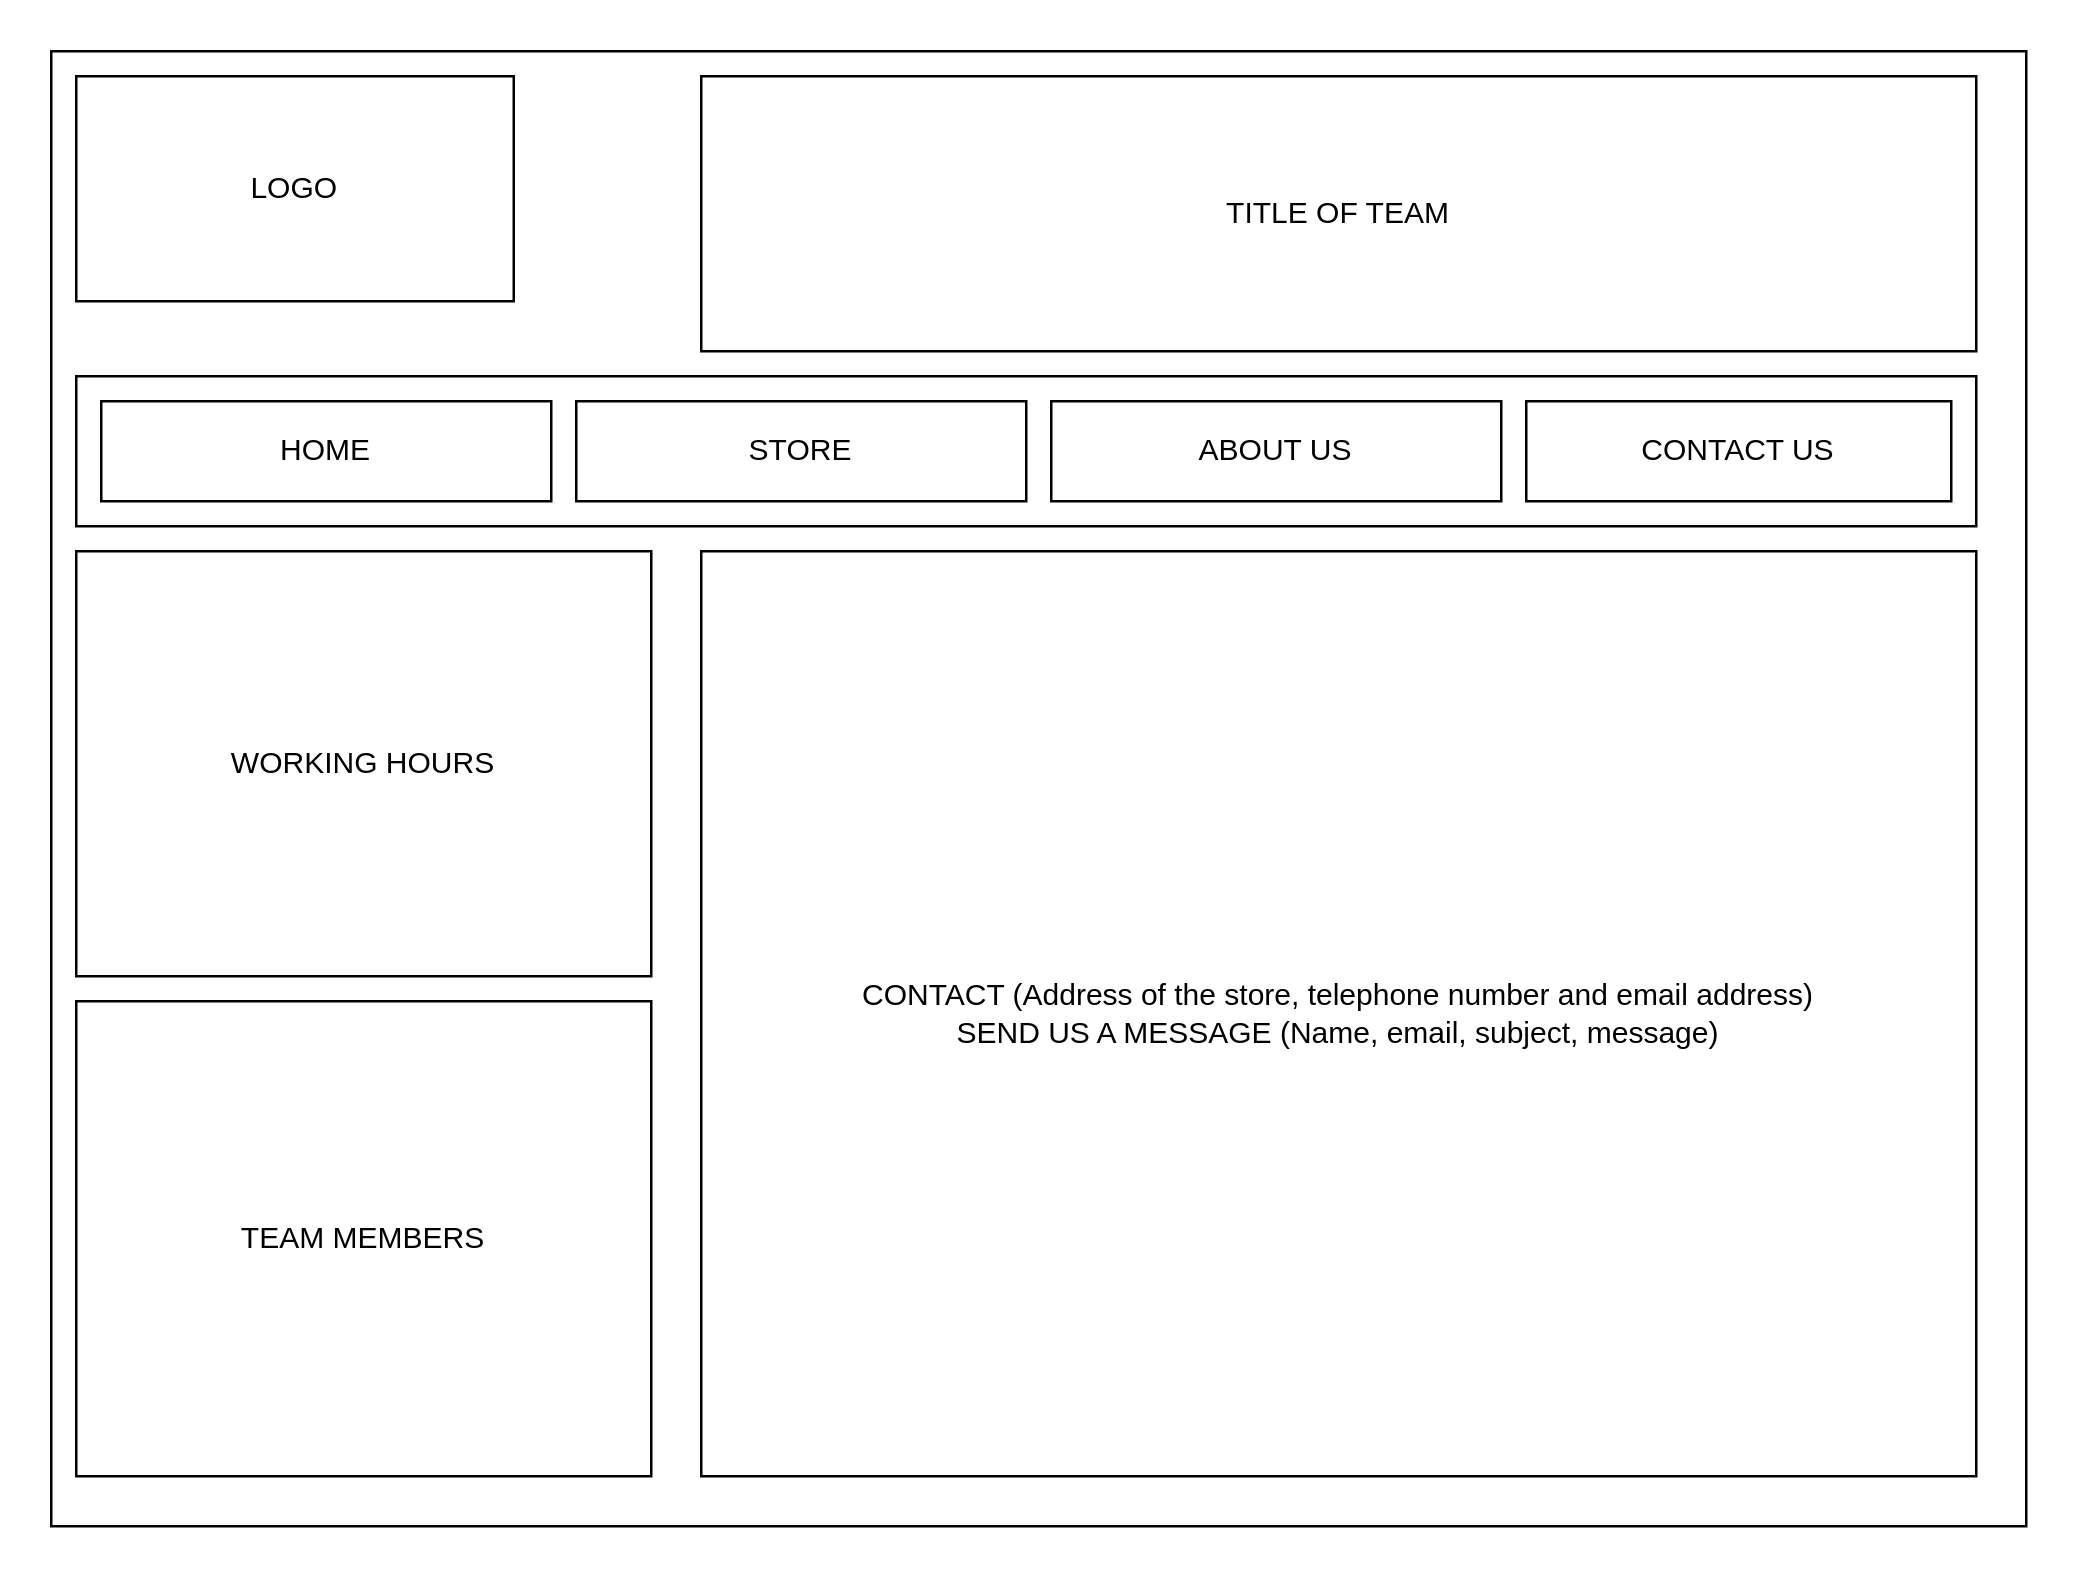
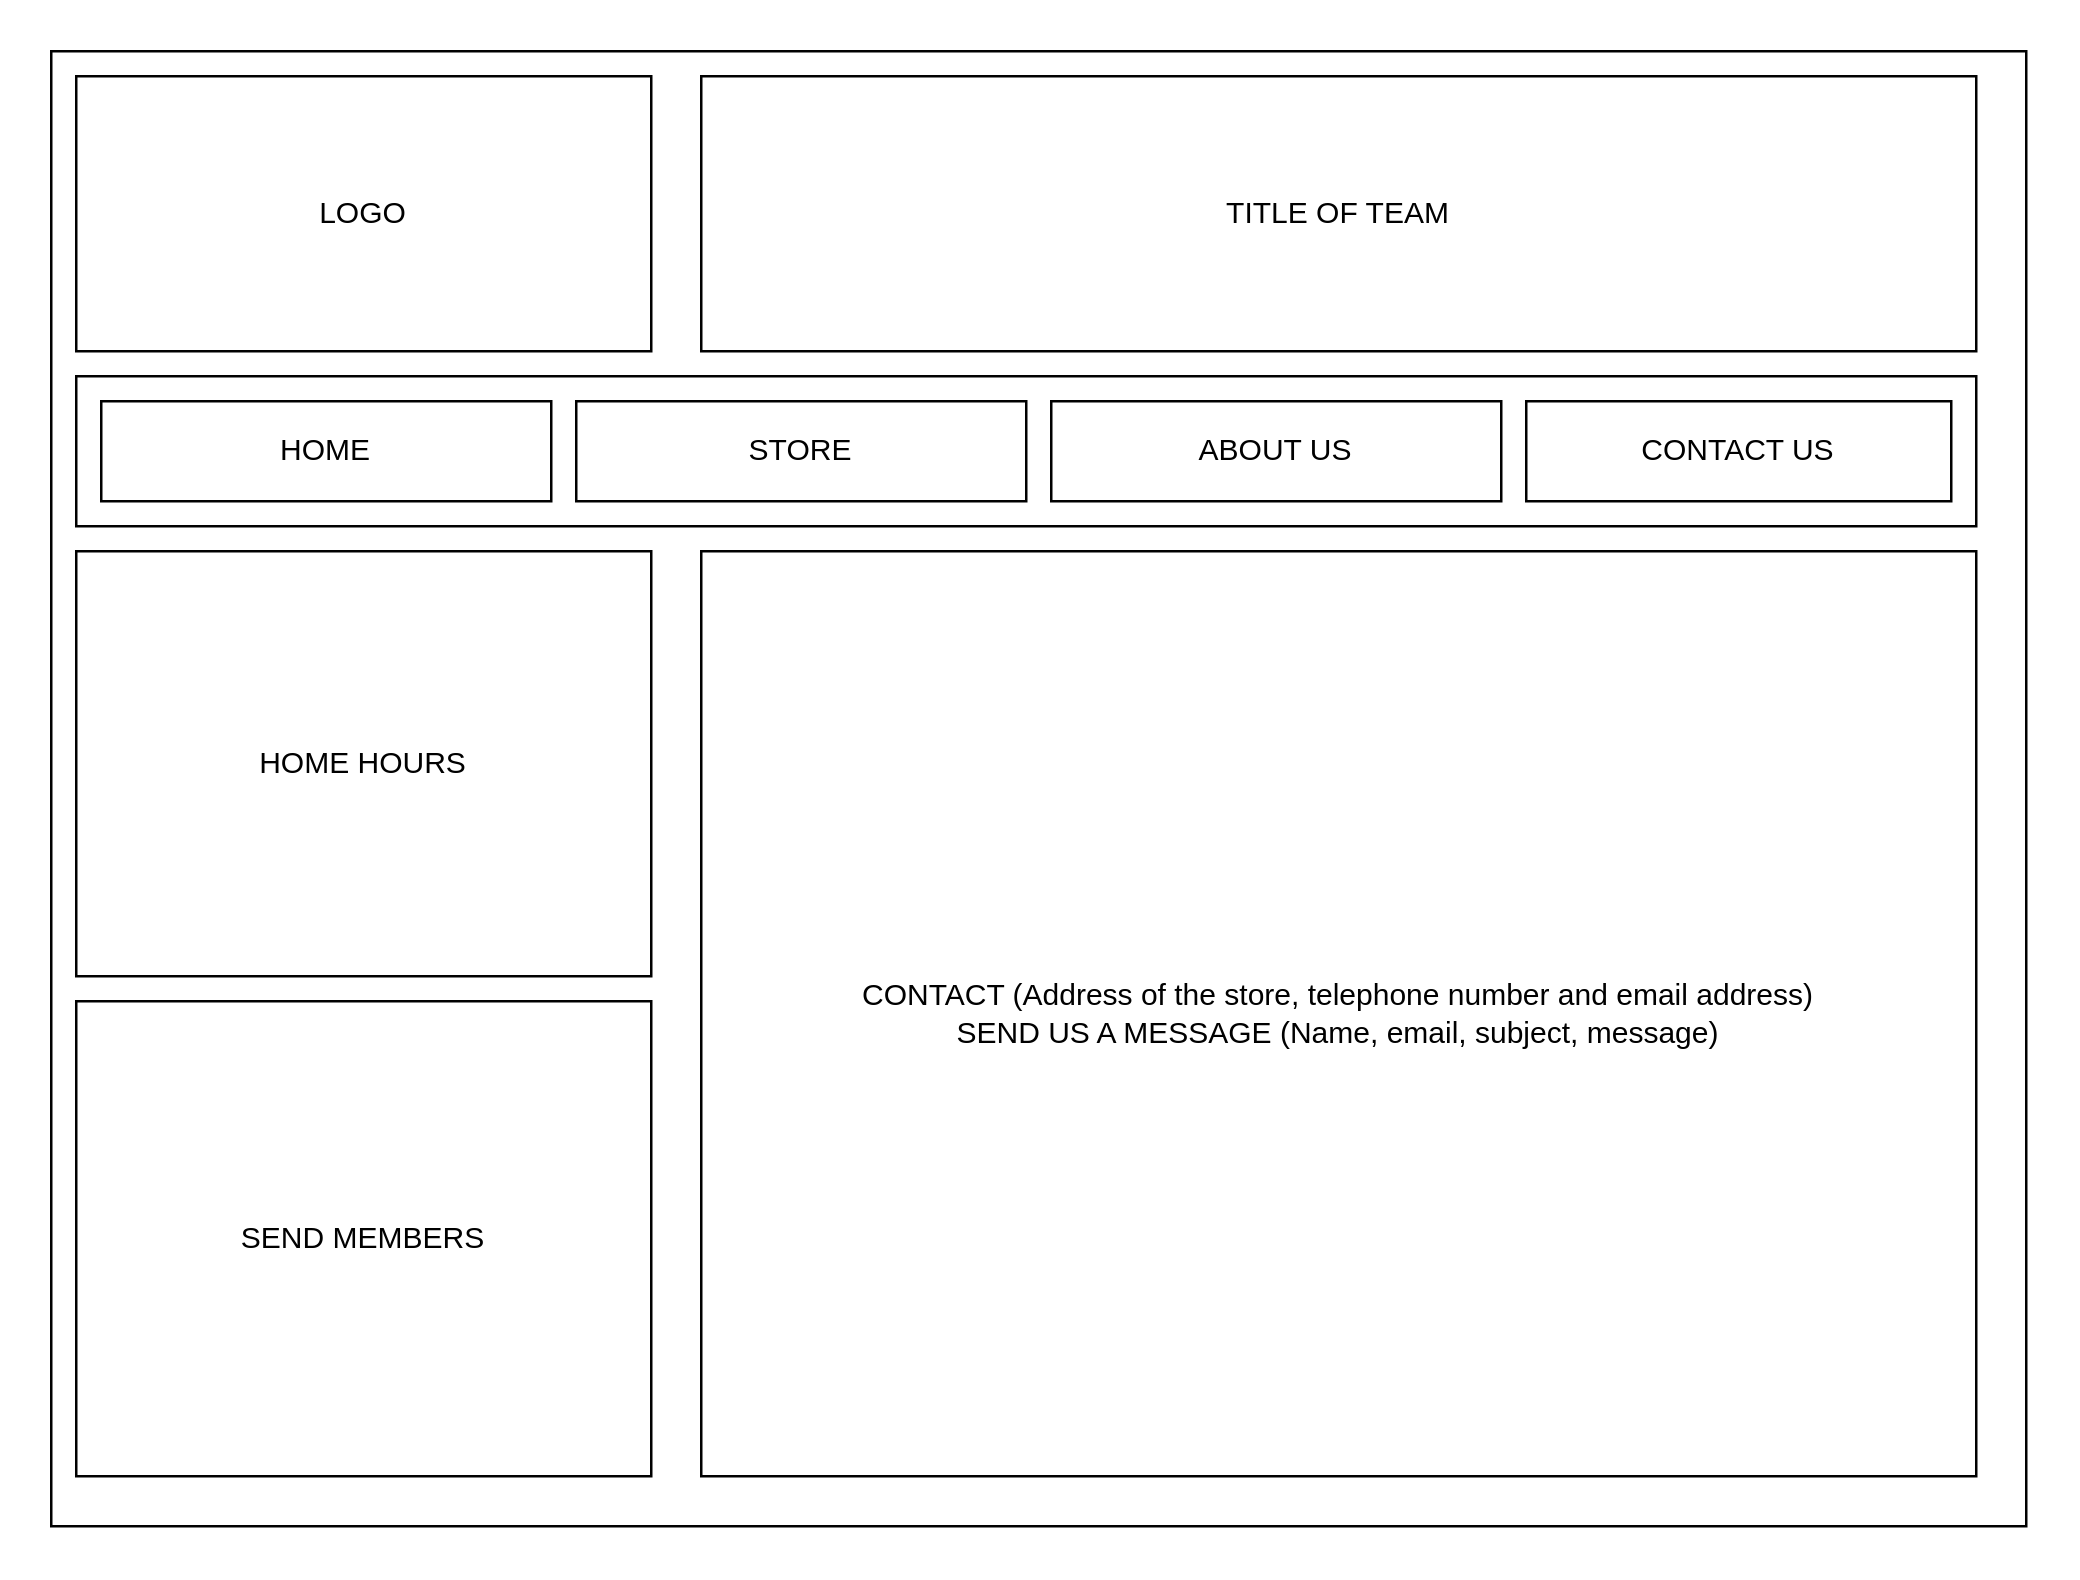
(295, 189) -> (364, 214)
(364, 764) -> (364, 764)
(364, 1239) -> (364, 1239)
